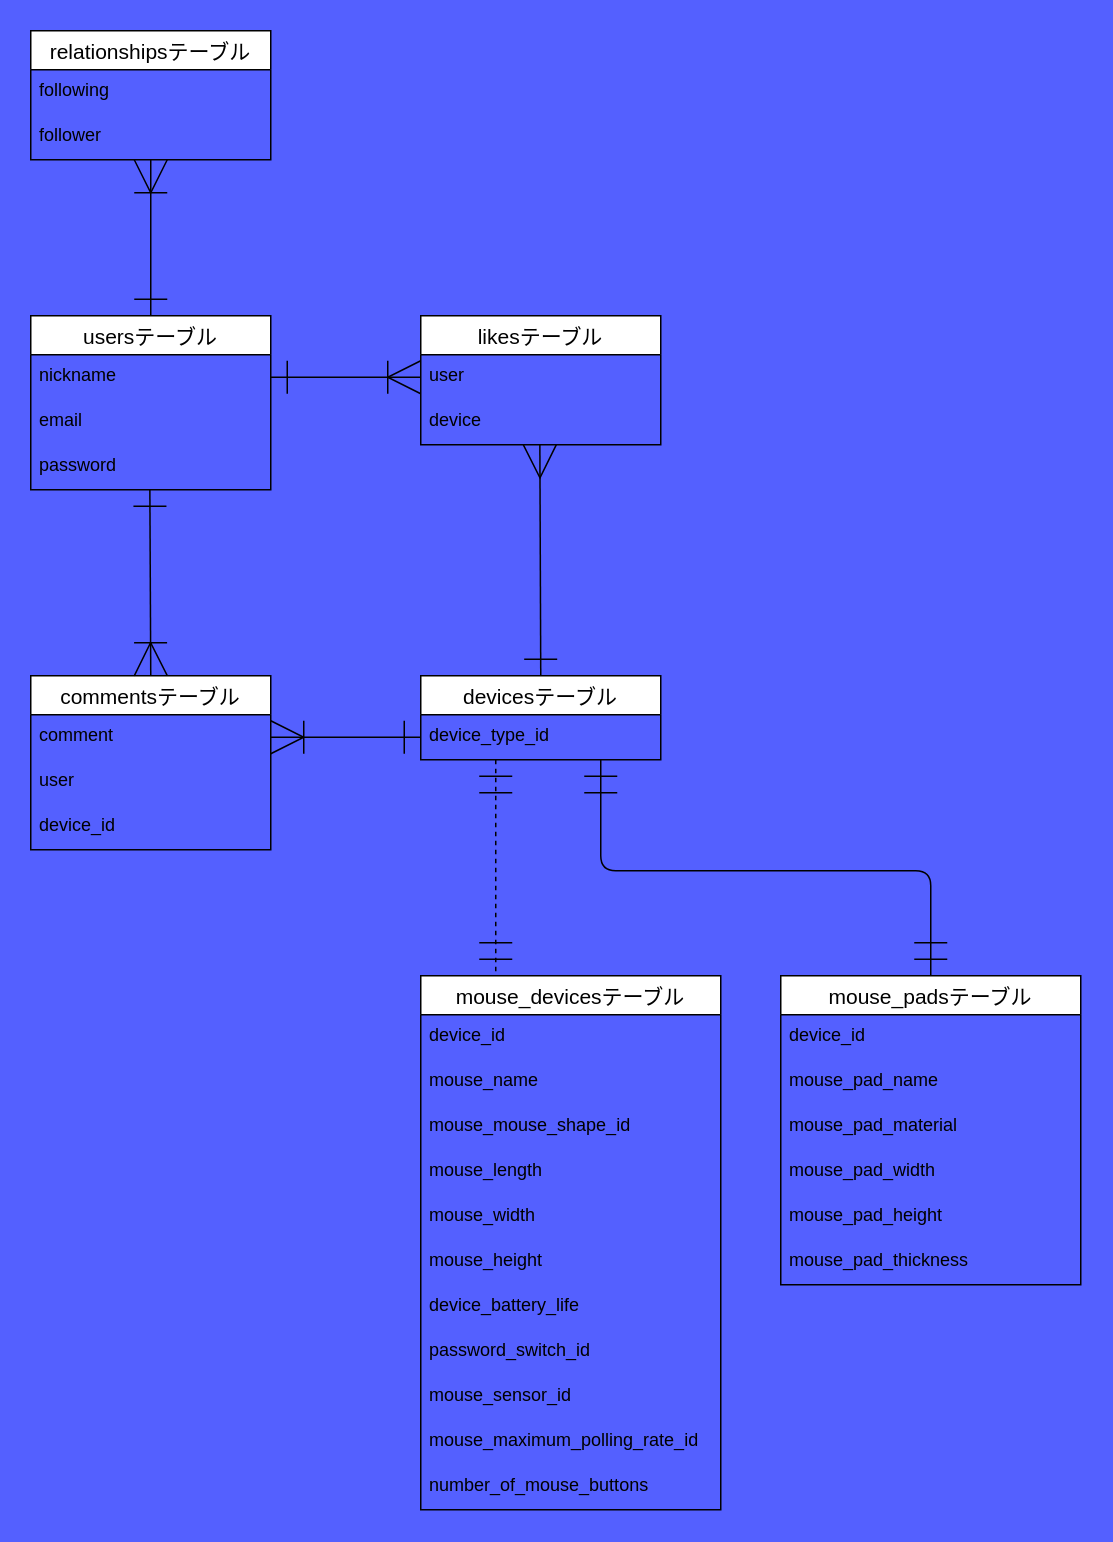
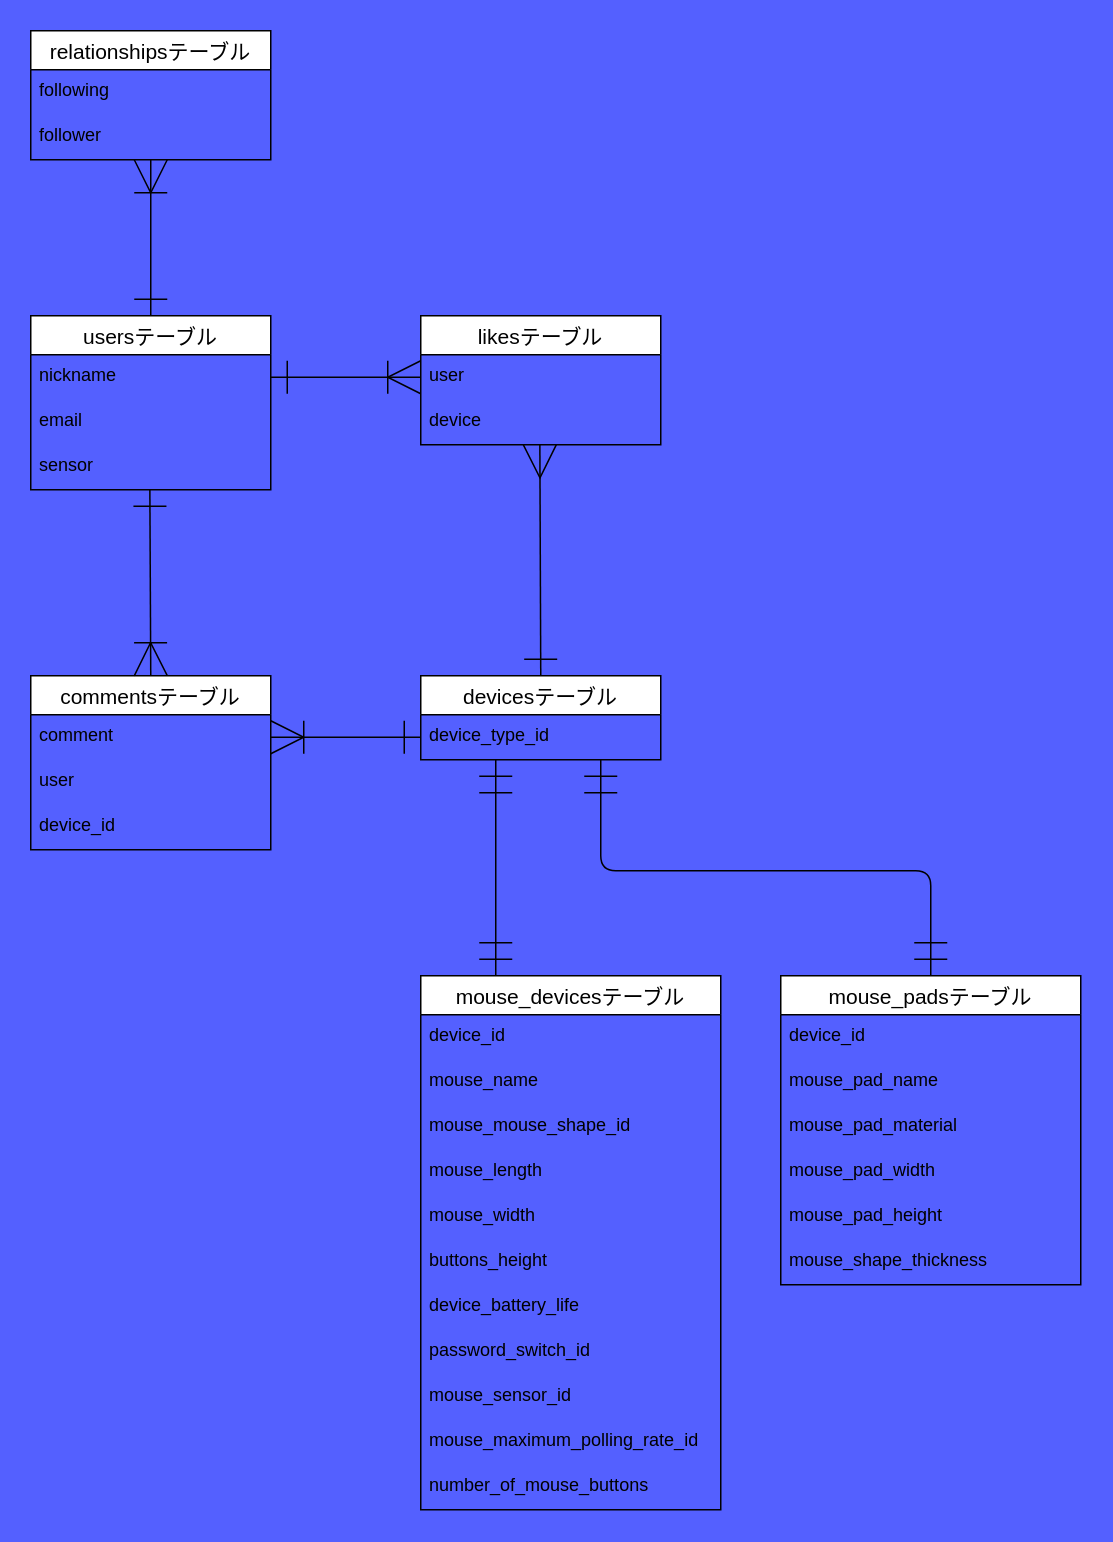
(79, 465) -> (69, 465)
(496, 869) -> (496, 869)
(487, 1260) -> (497, 1260)
(882, 1260) -> (893, 1260)
